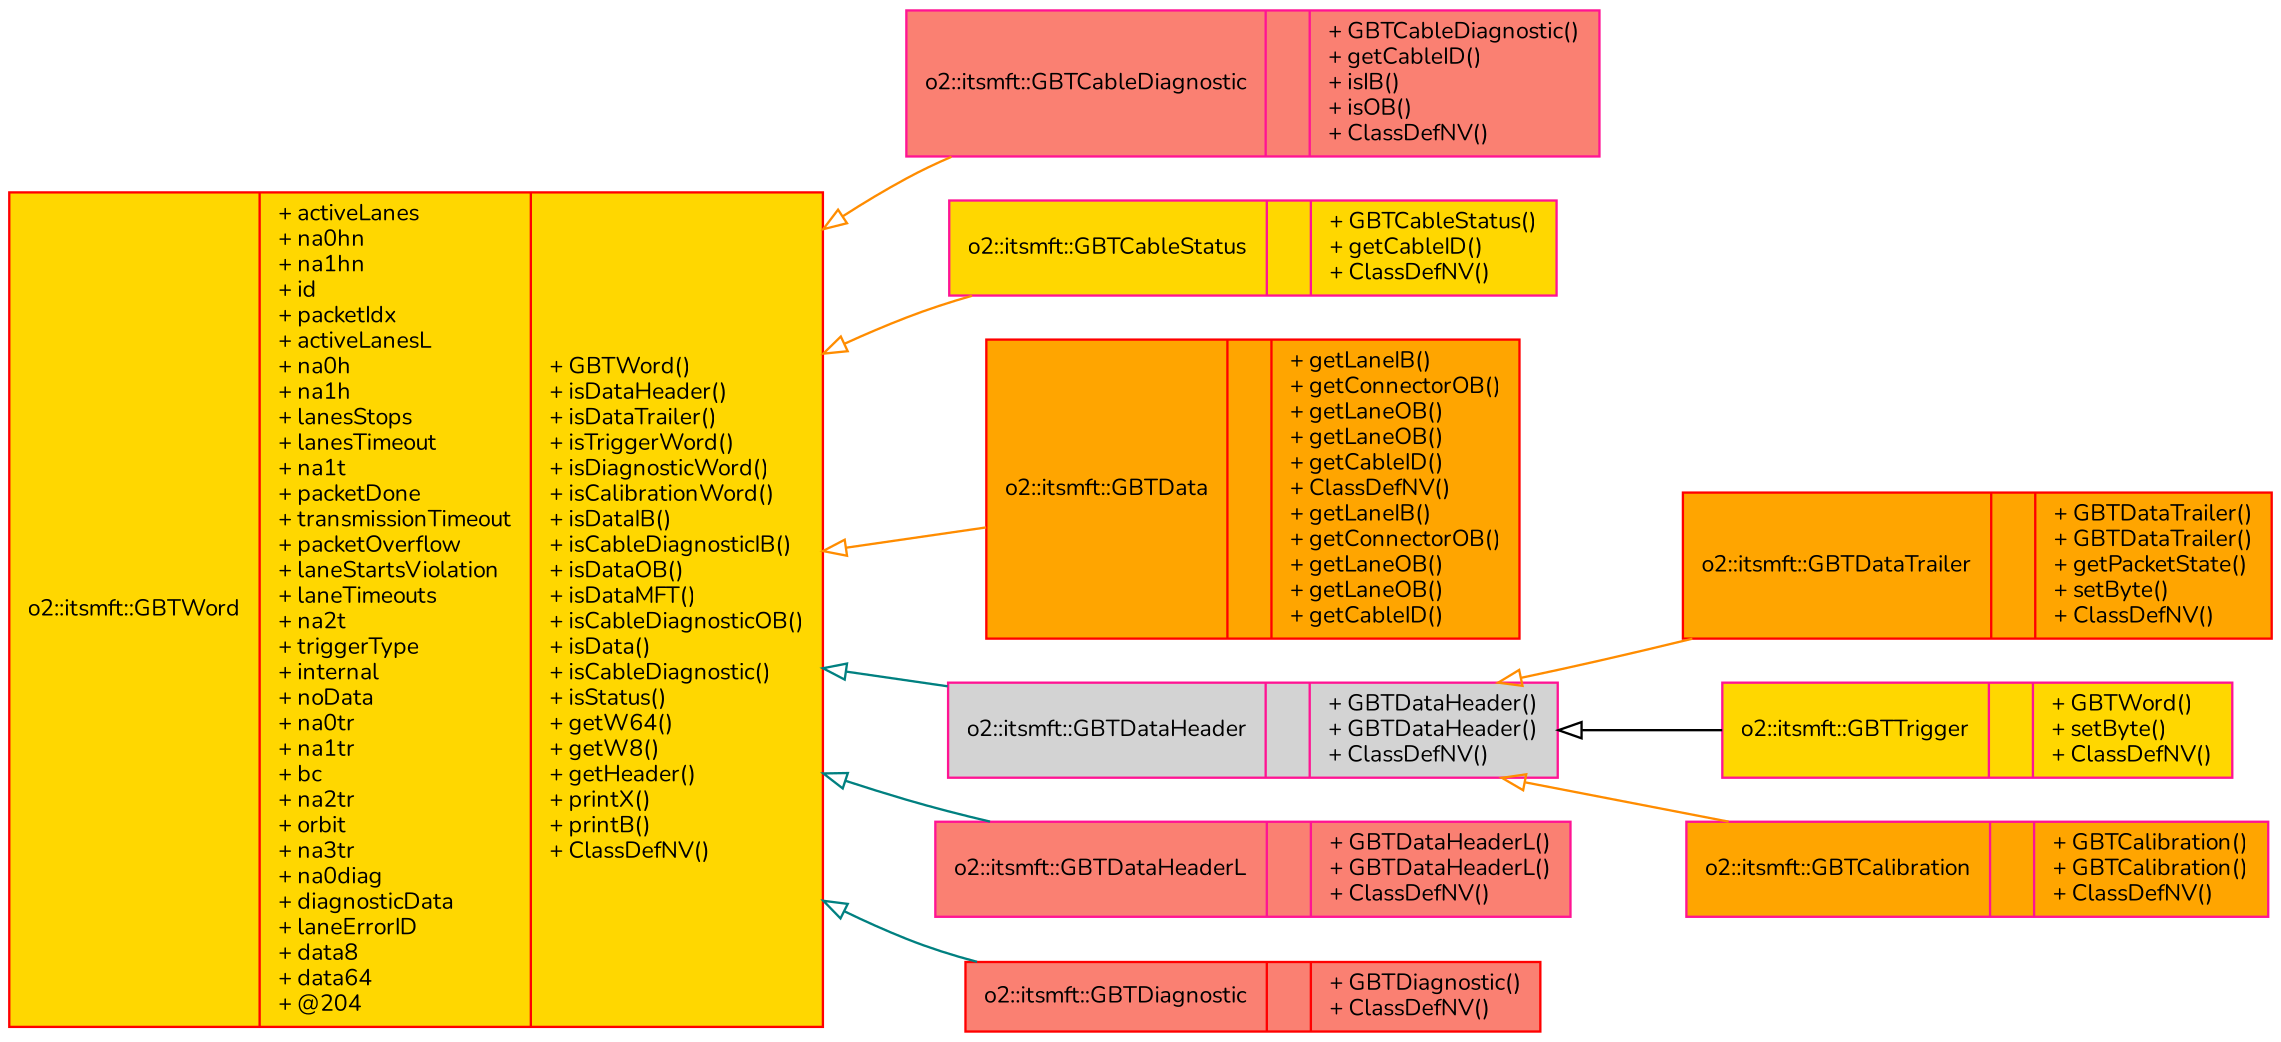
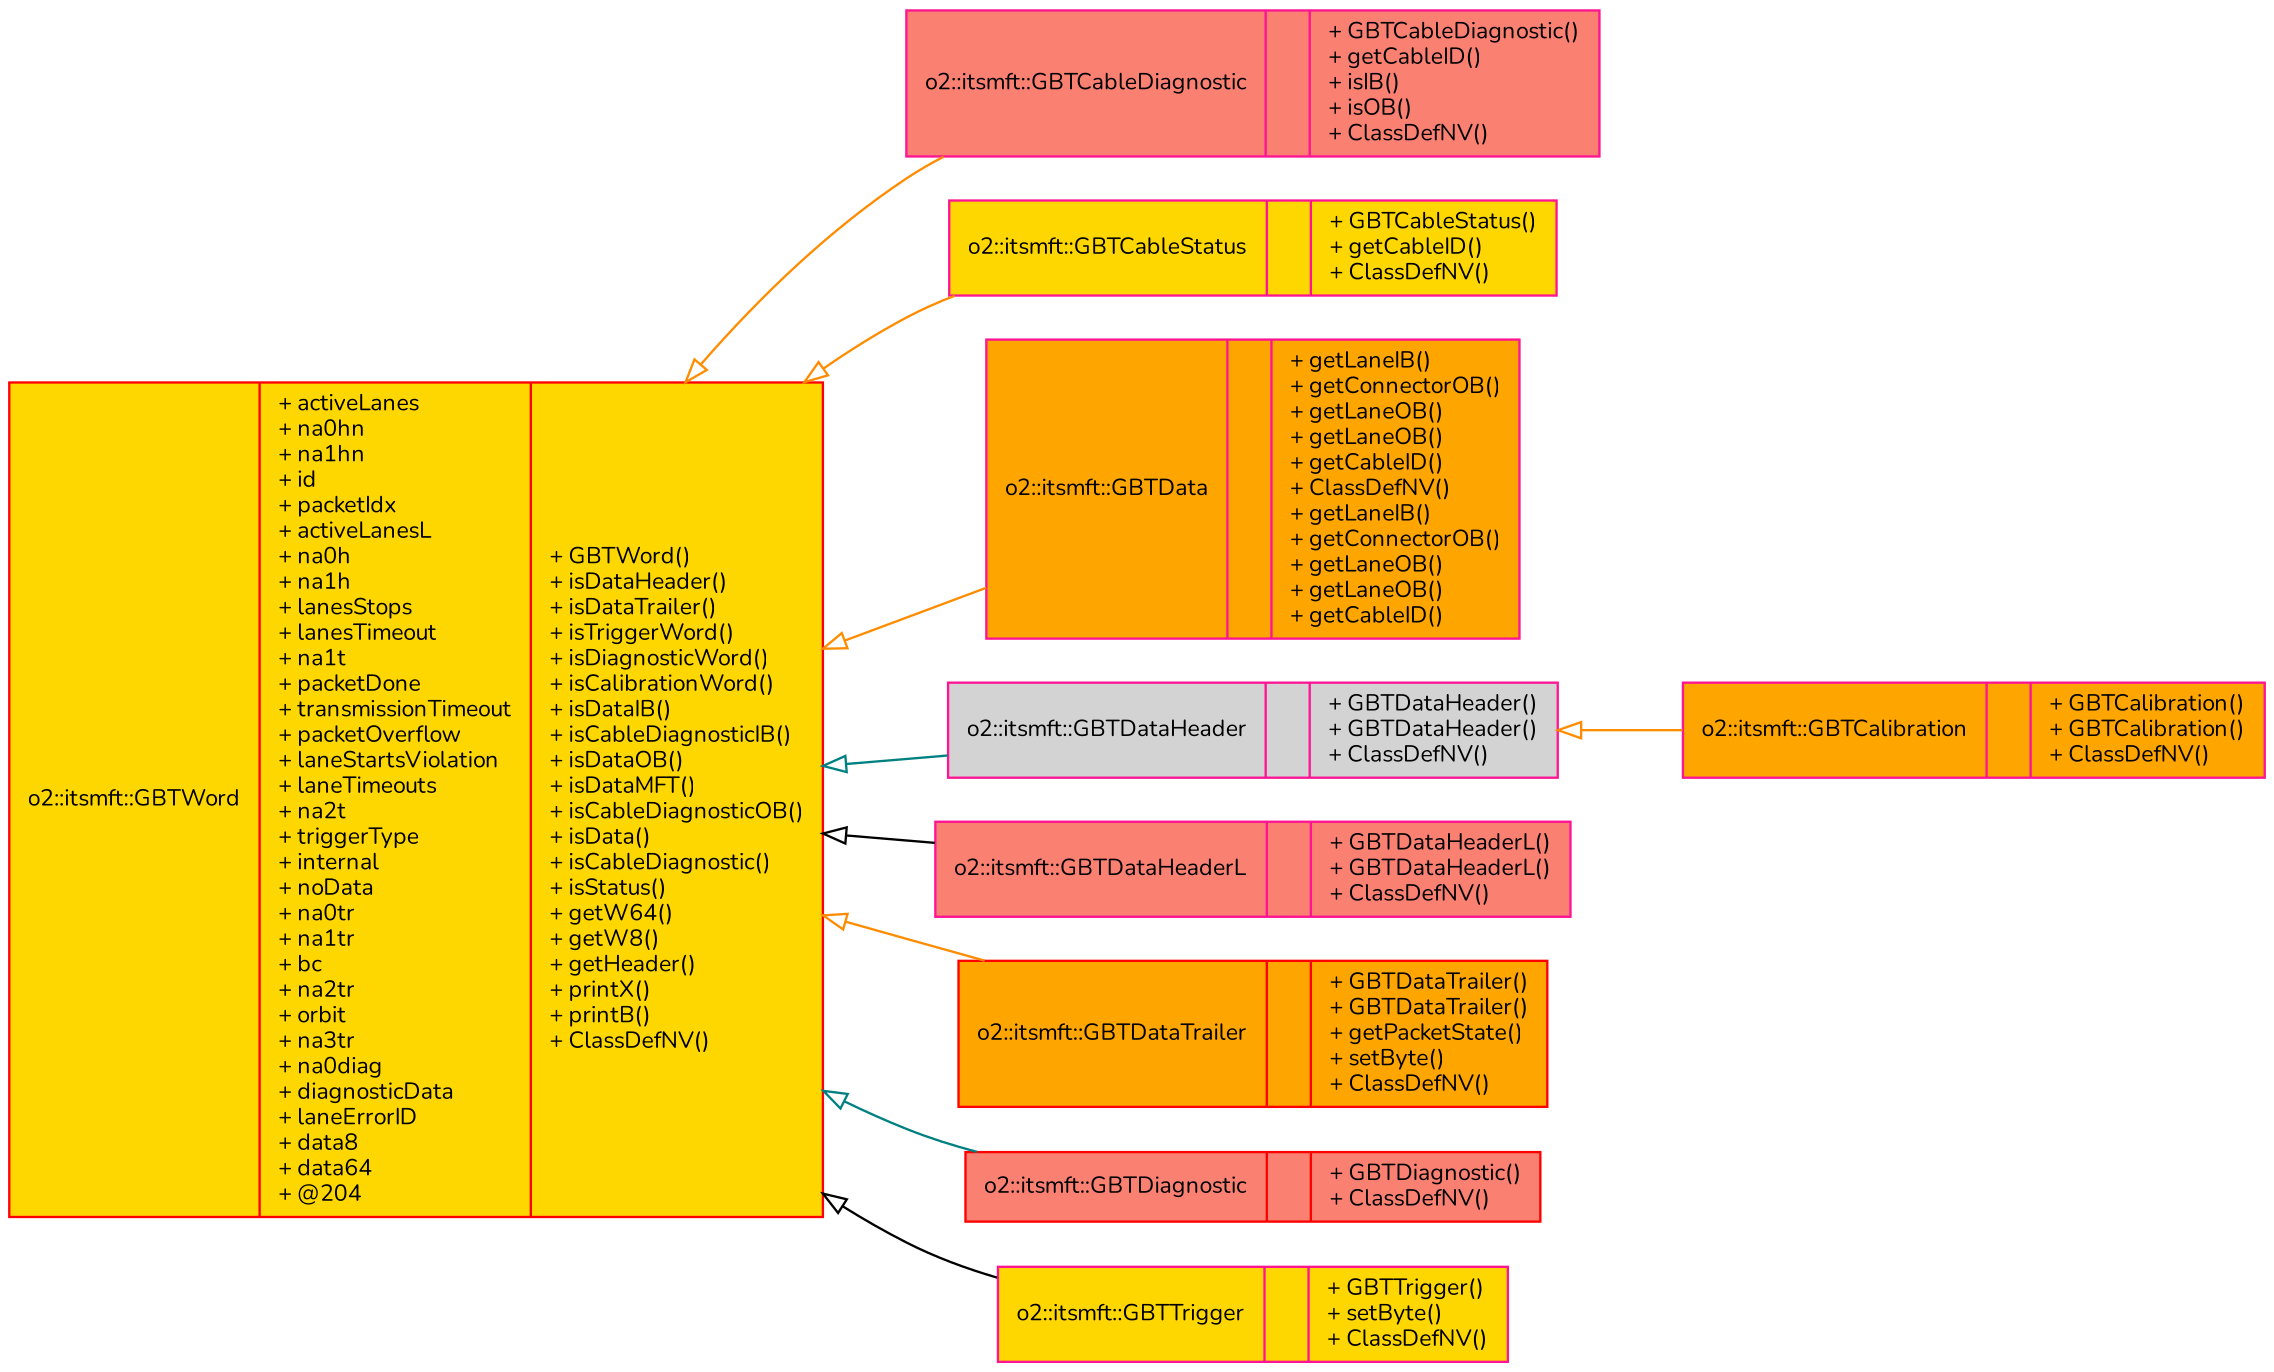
(1253, 489) -> (1253, 489)
(1607, 659) -> (915, 941)
(2122, 704) -> (1406, 1288)
(1652, 730) -> (917, 1248)
(917, 803) -> (891, 839)
